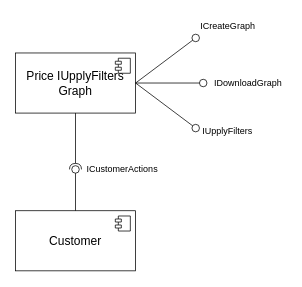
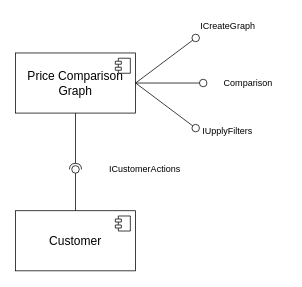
(75, 83) -> (75, 83)
(248, 83) -> (248, 83)
(122, 169) -> (145, 169)
